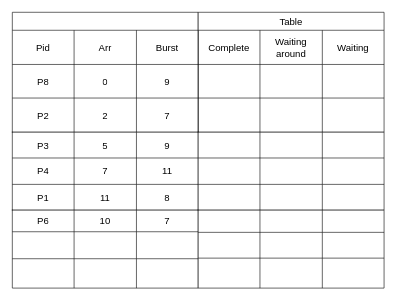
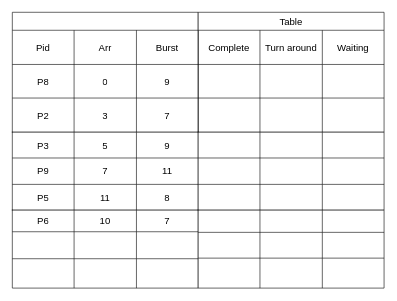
(291, 48) -> (291, 48)
(105, 116) -> (105, 116)
(43, 171) -> (43, 171)
(43, 198) -> (43, 198)
